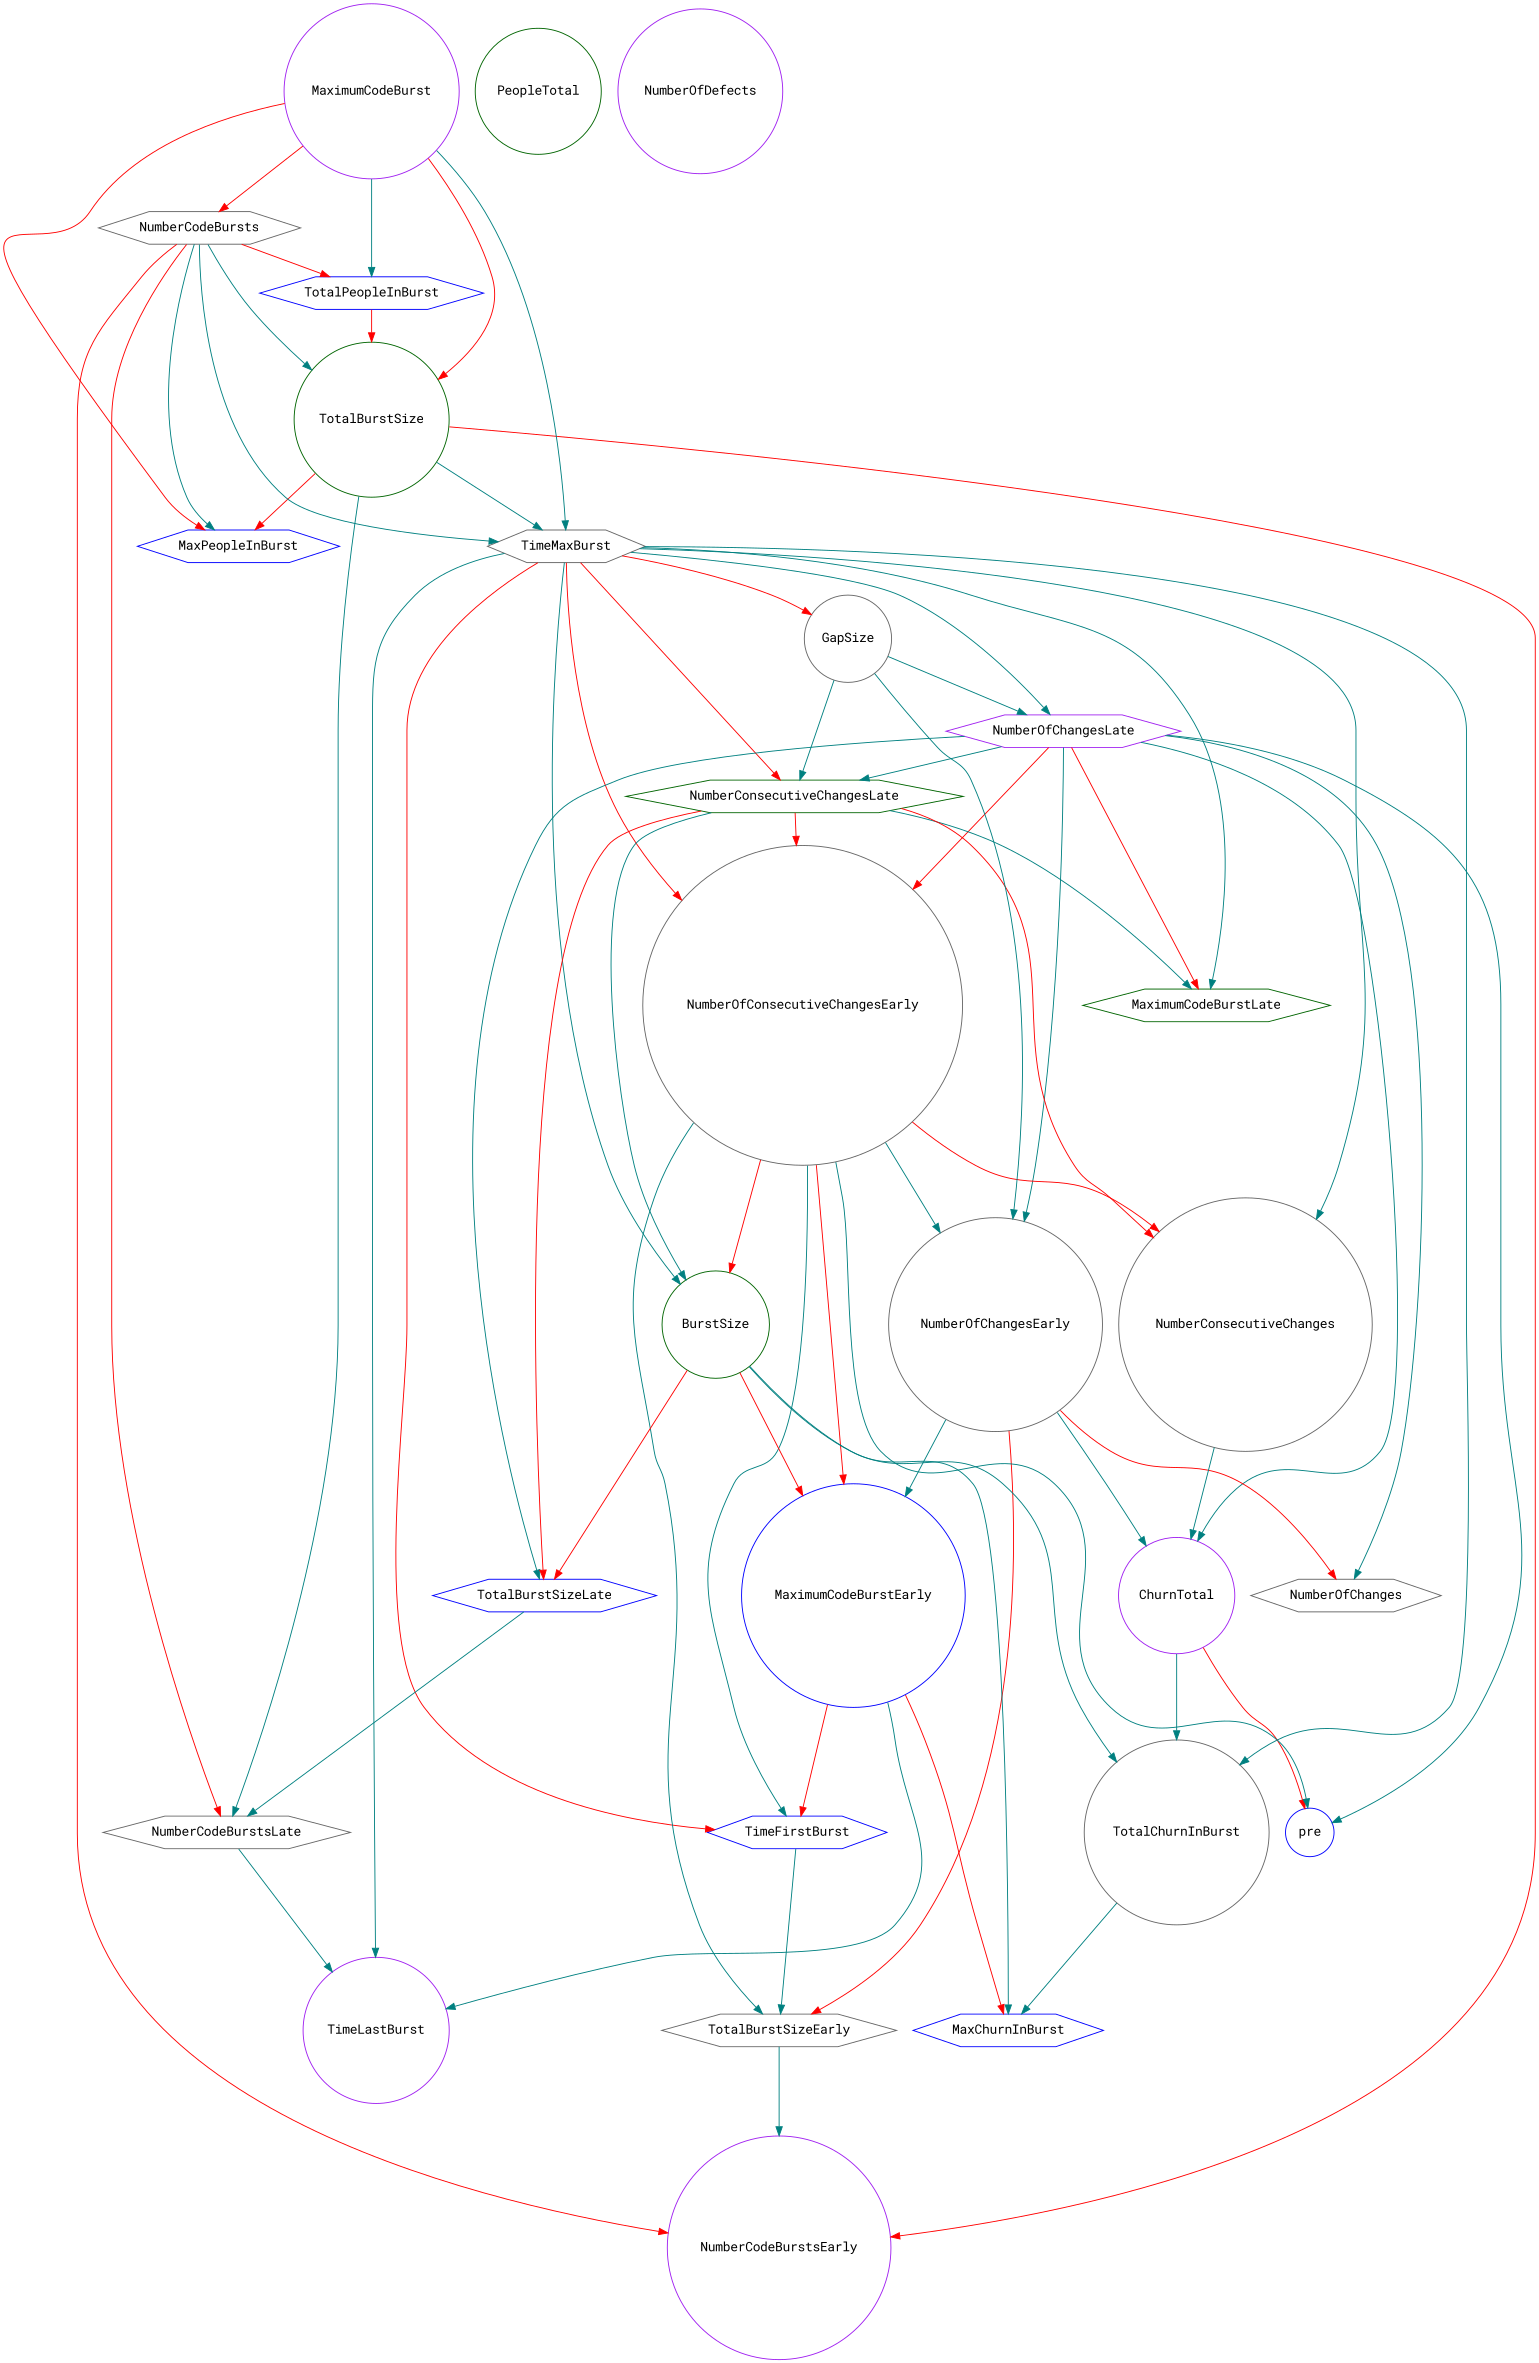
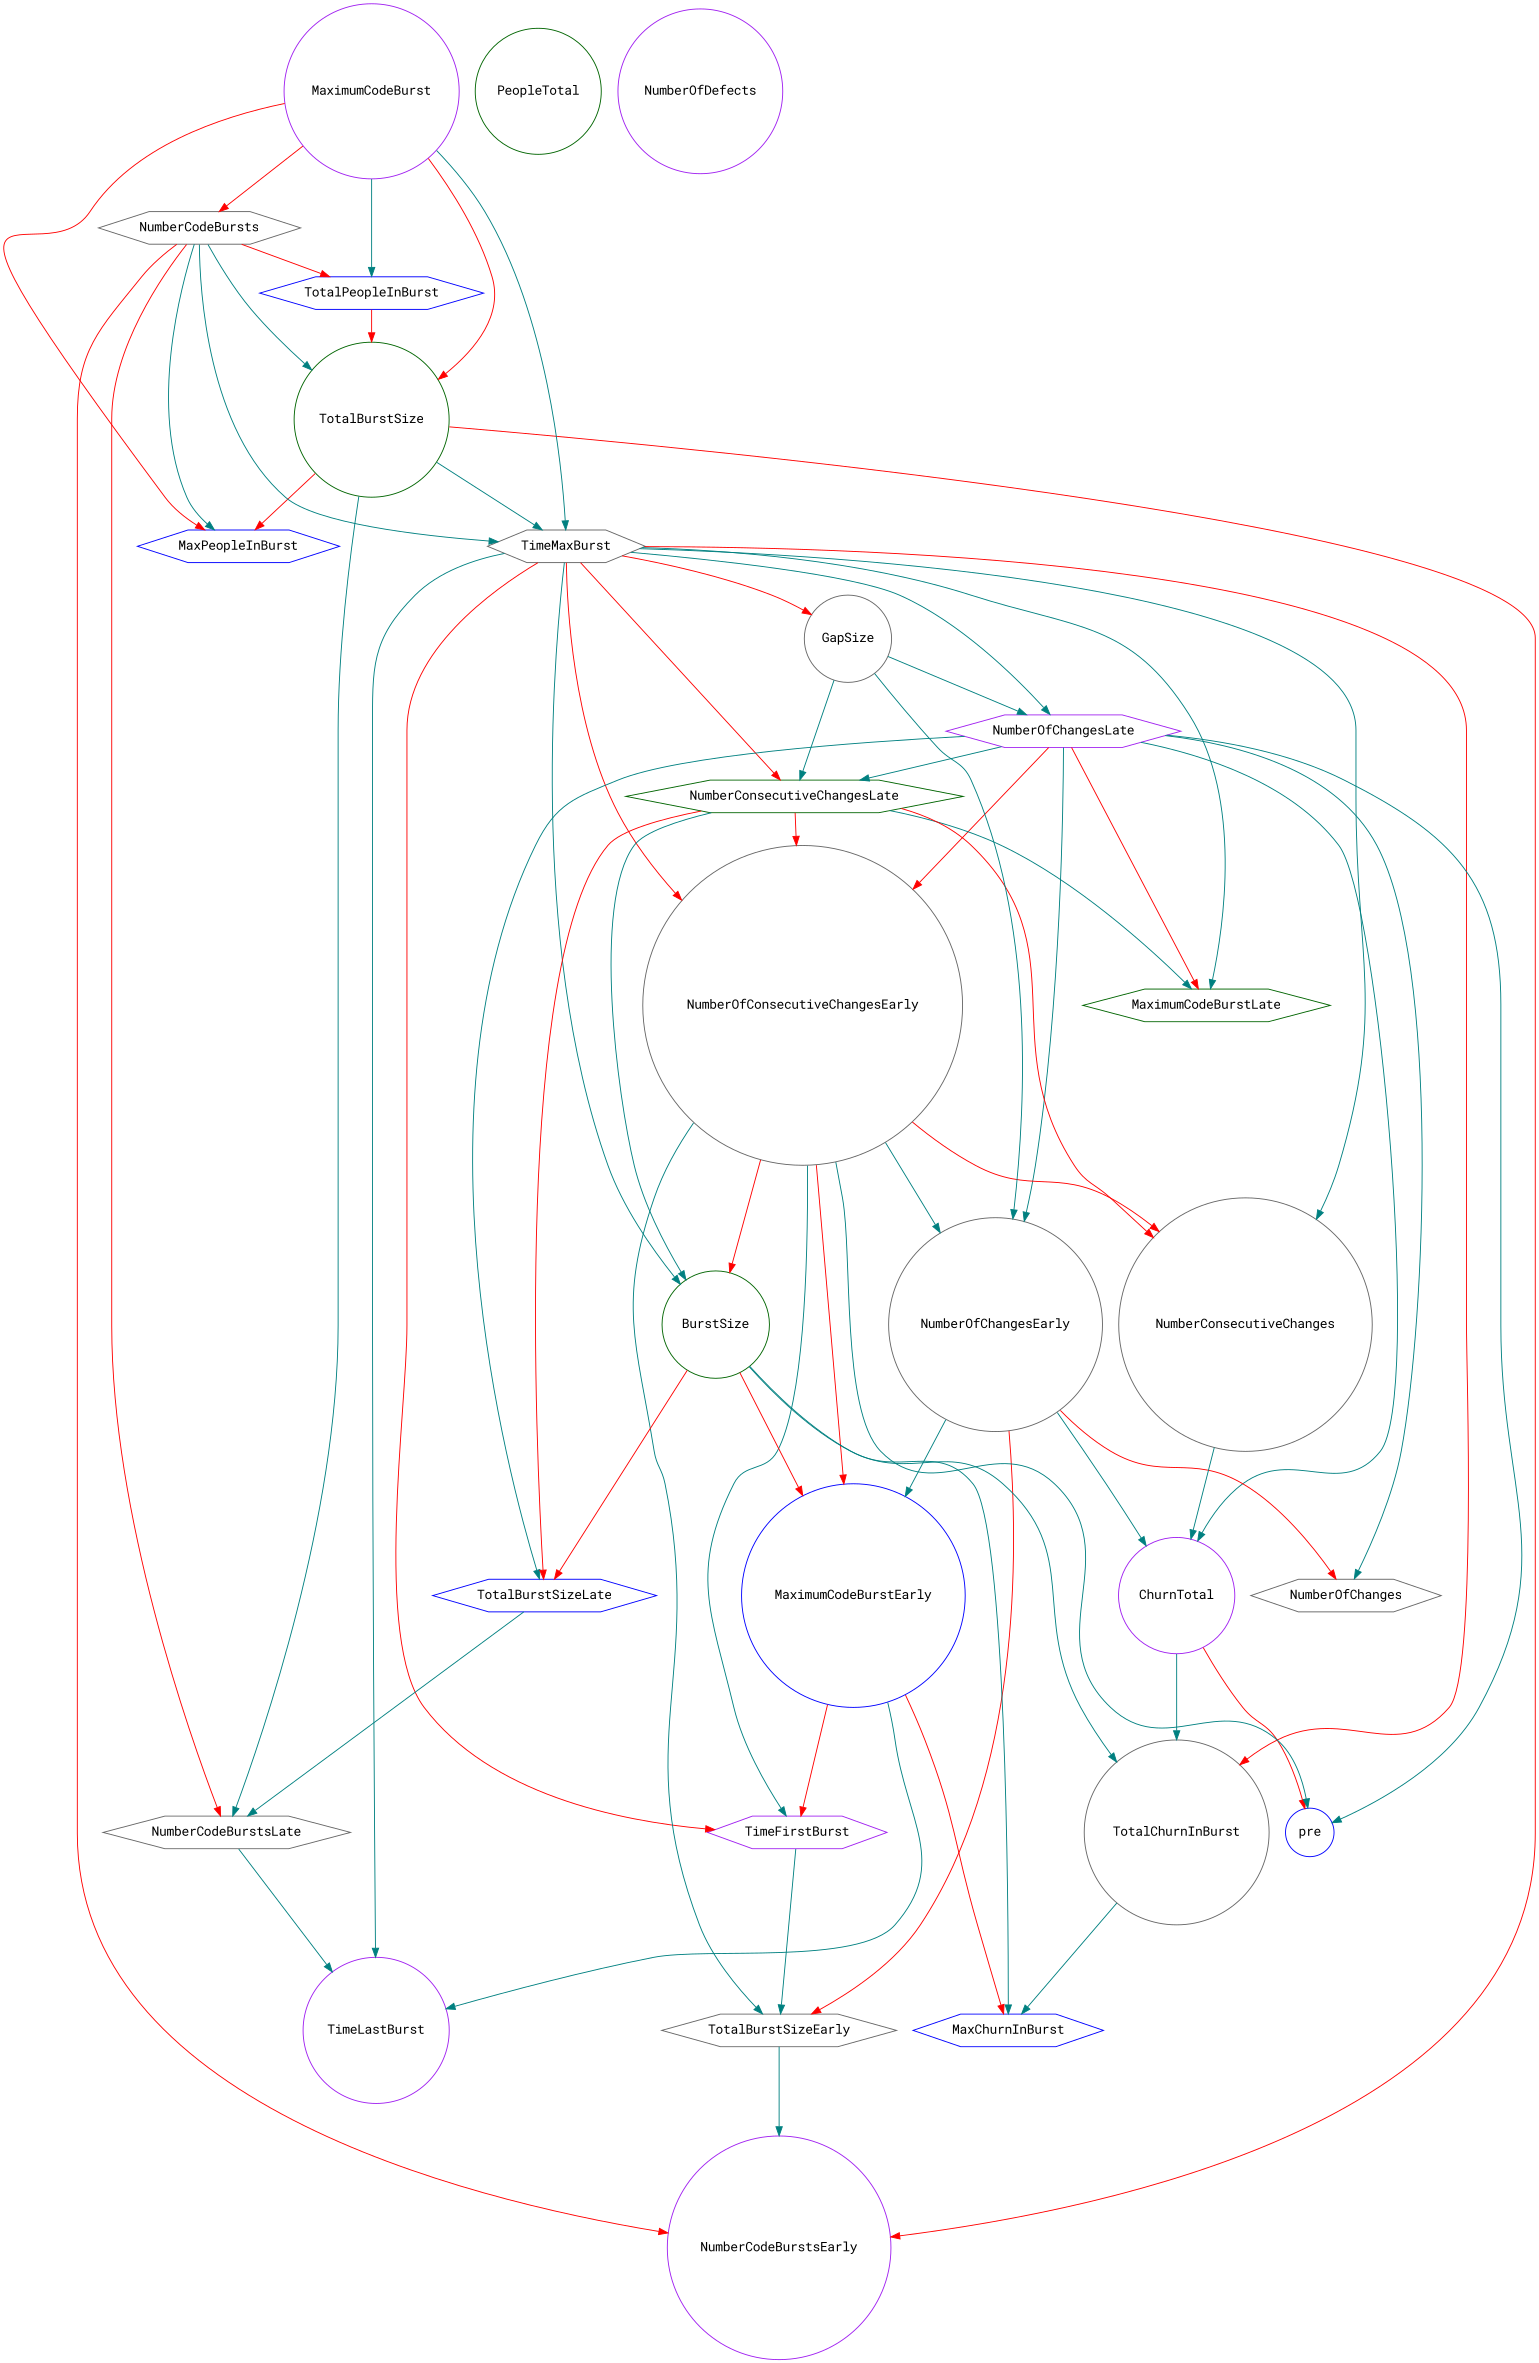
(1466, 890) -> (1466, 890)
(797, 1832) -> (797, 1832)
